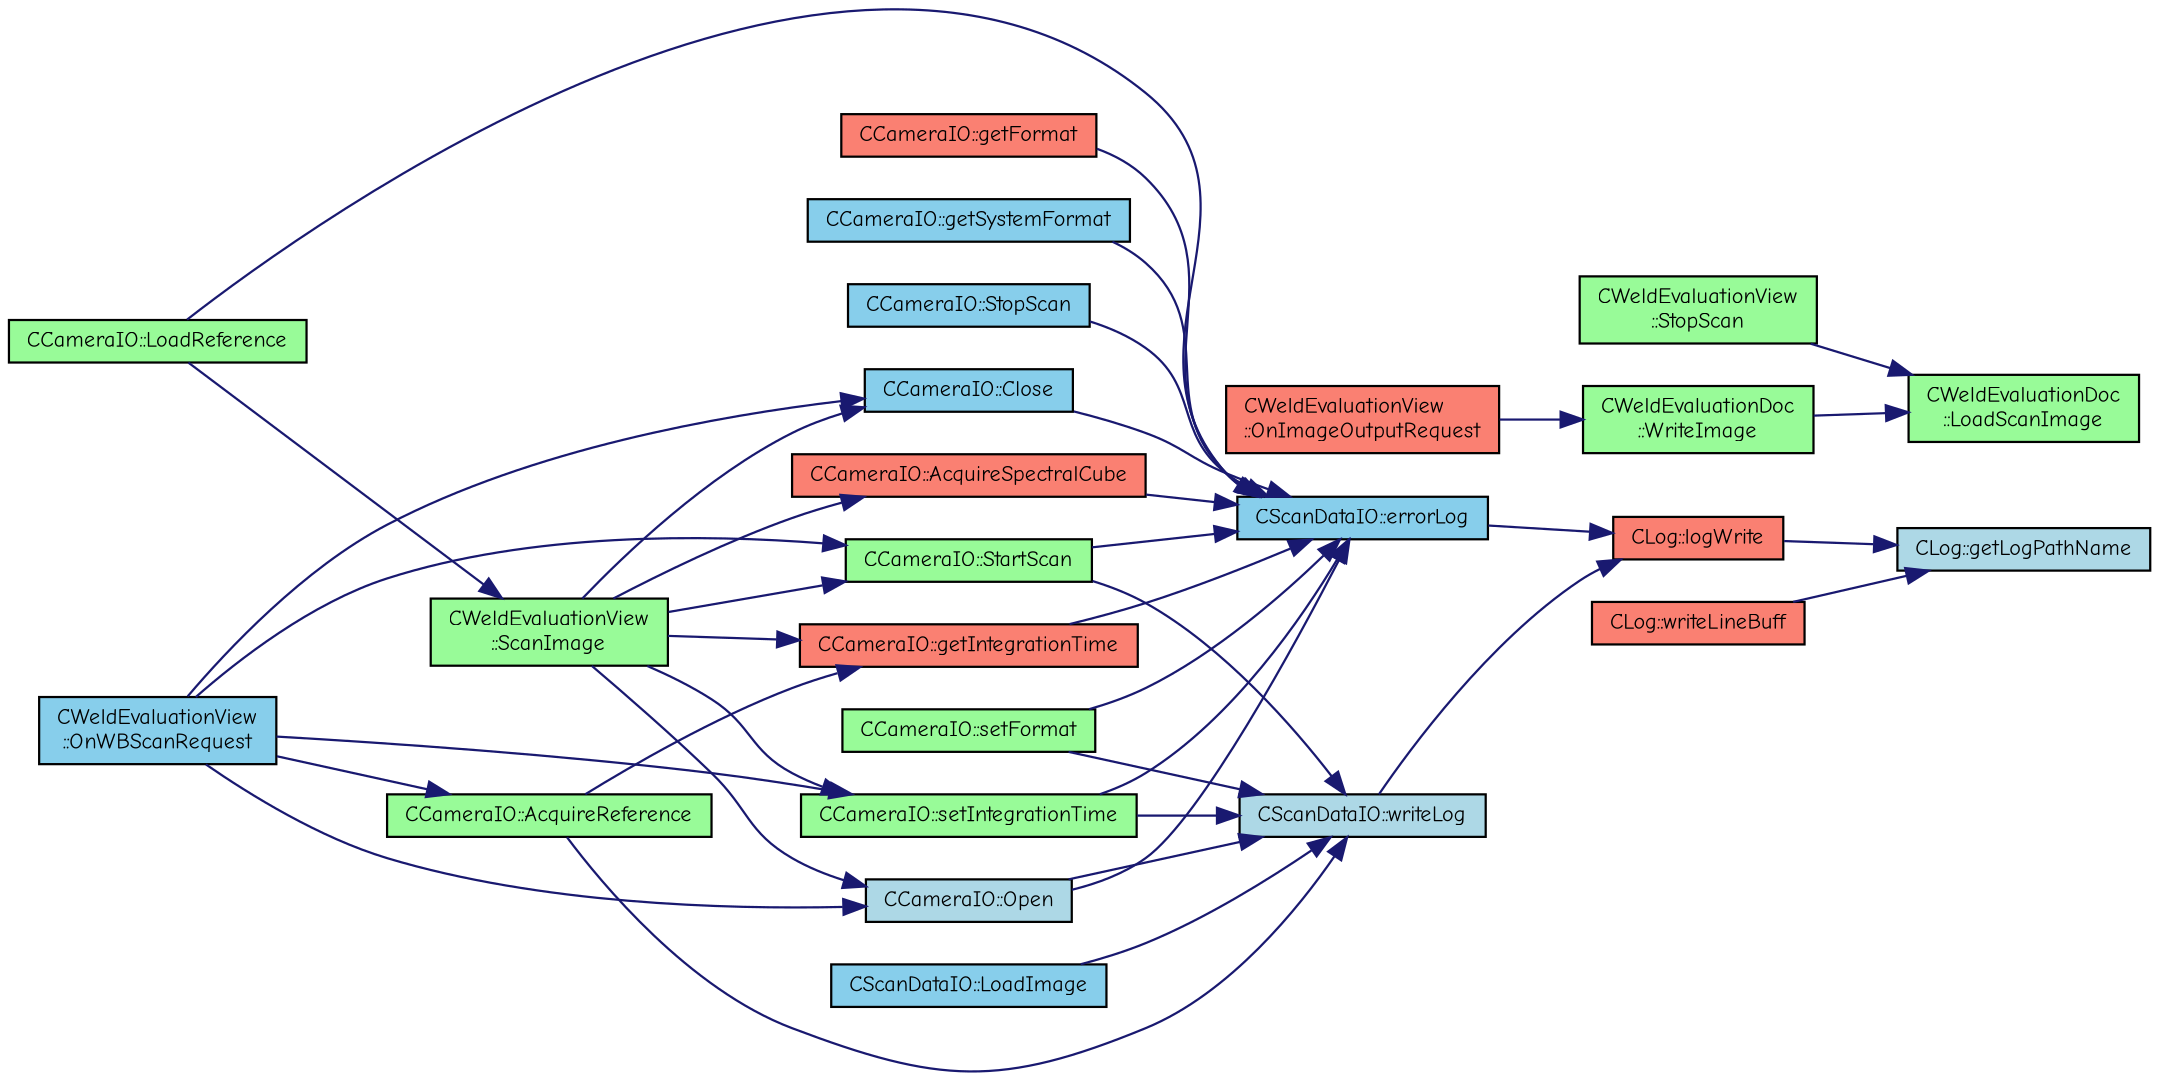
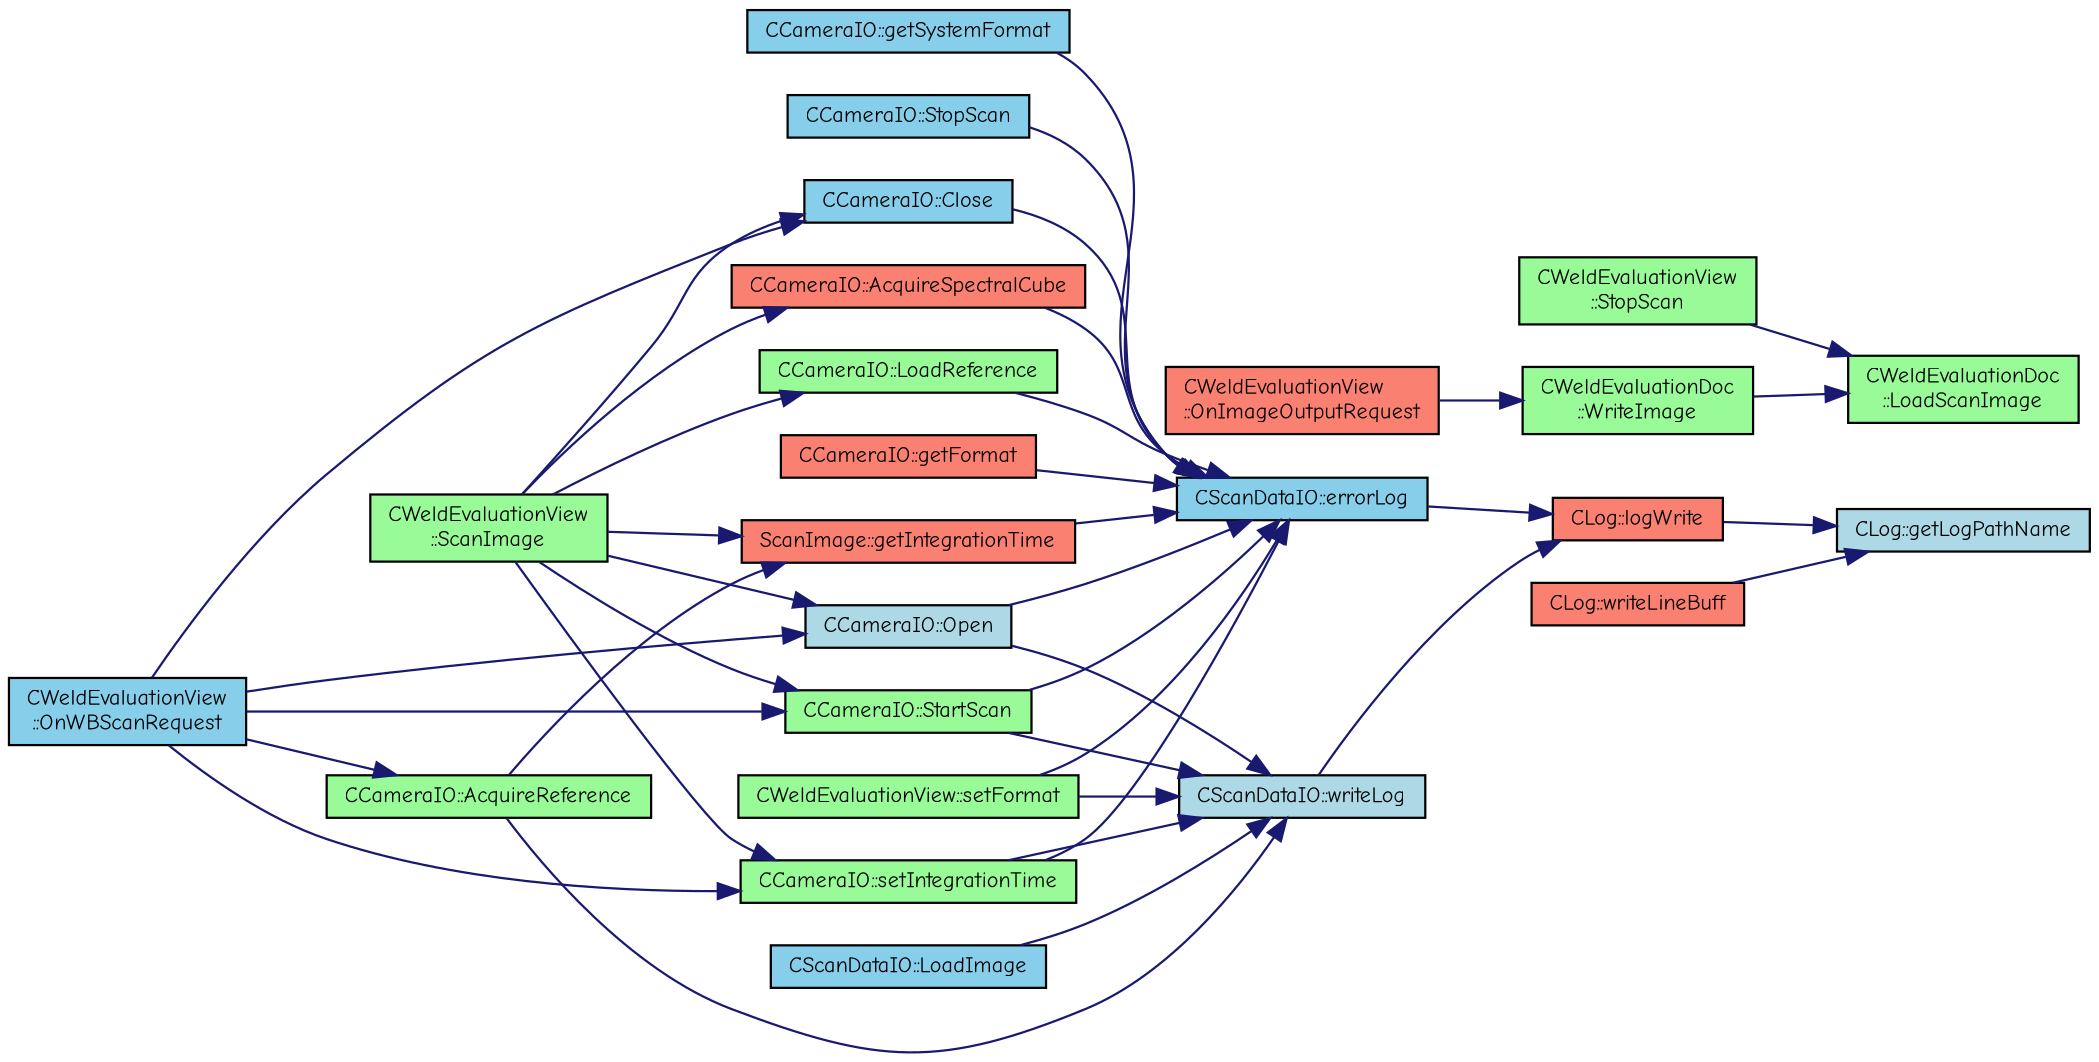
(336, 474) -> (665, 441)
(969, 646) -> (908, 541)
(969, 731) -> (908, 797)
